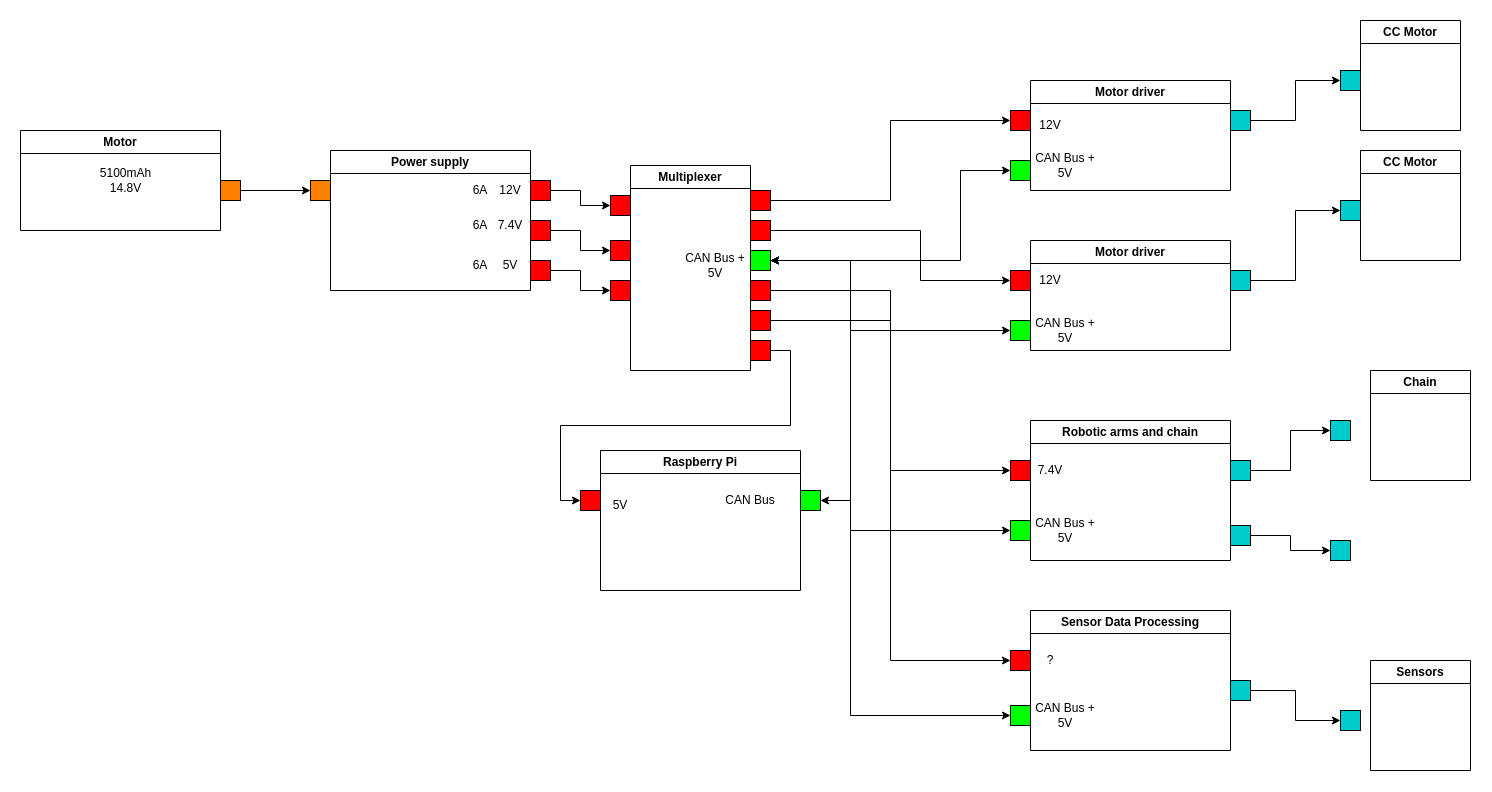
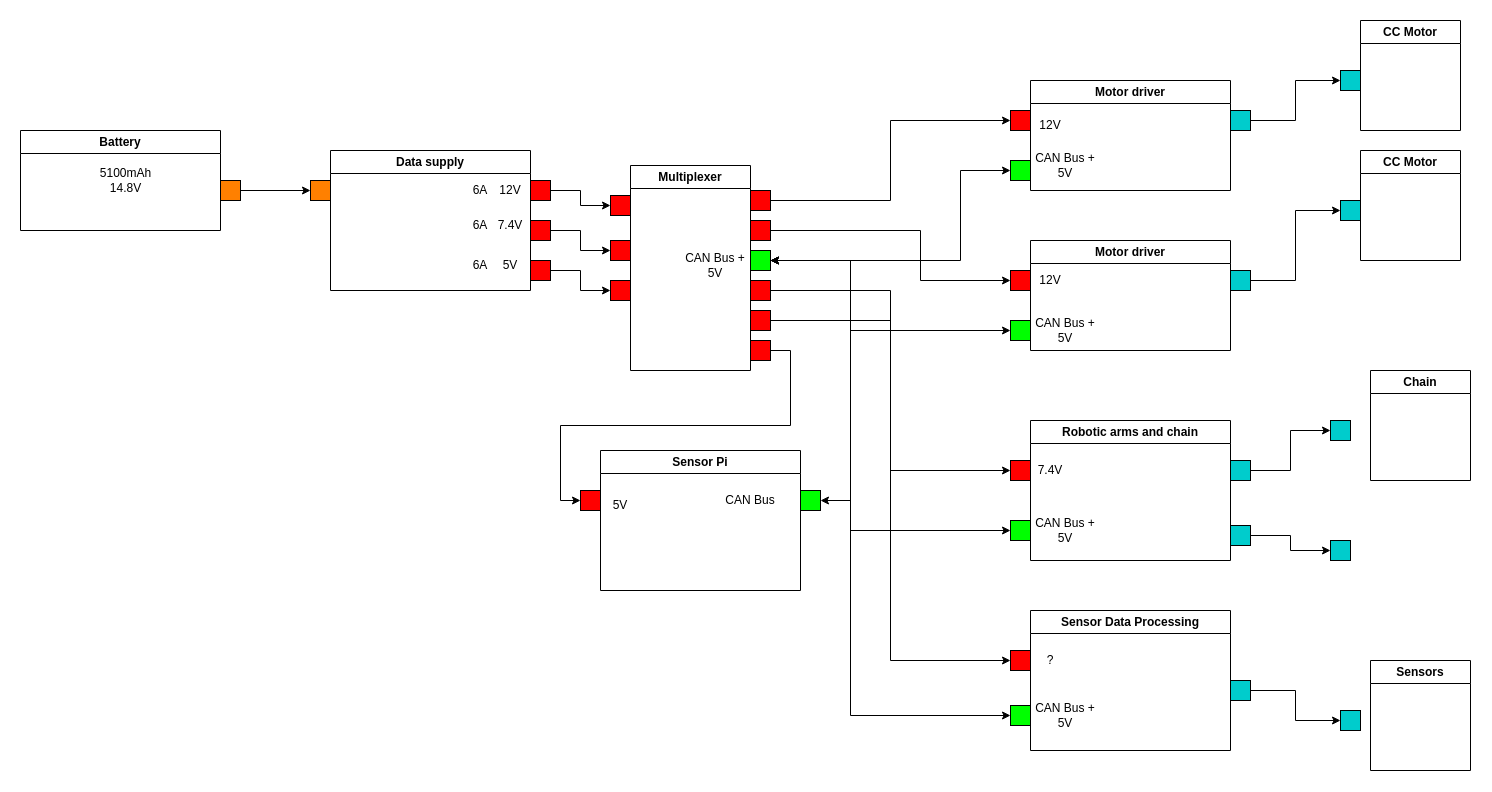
(121, 143) -> (121, 143)
(431, 163) -> (431, 163)
(701, 463) -> (701, 463)
